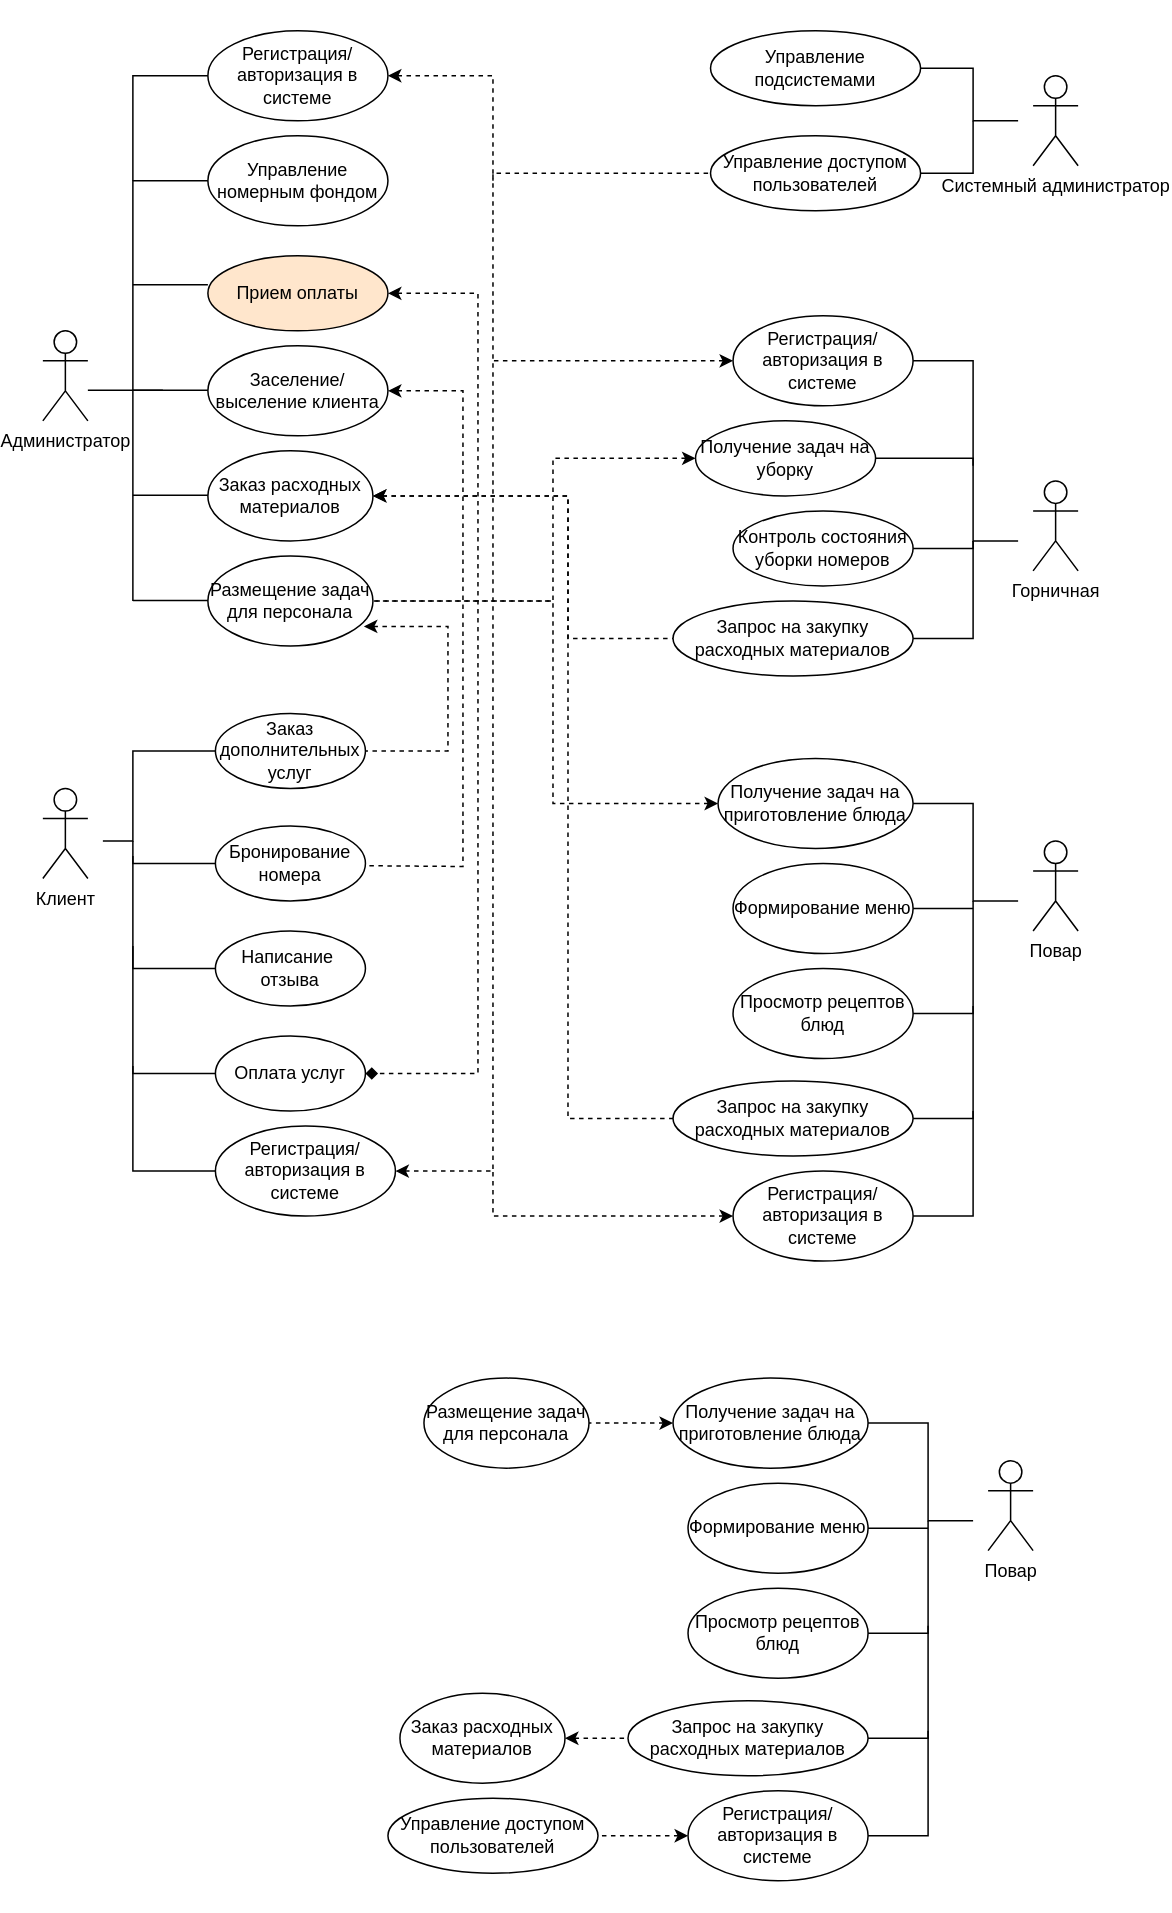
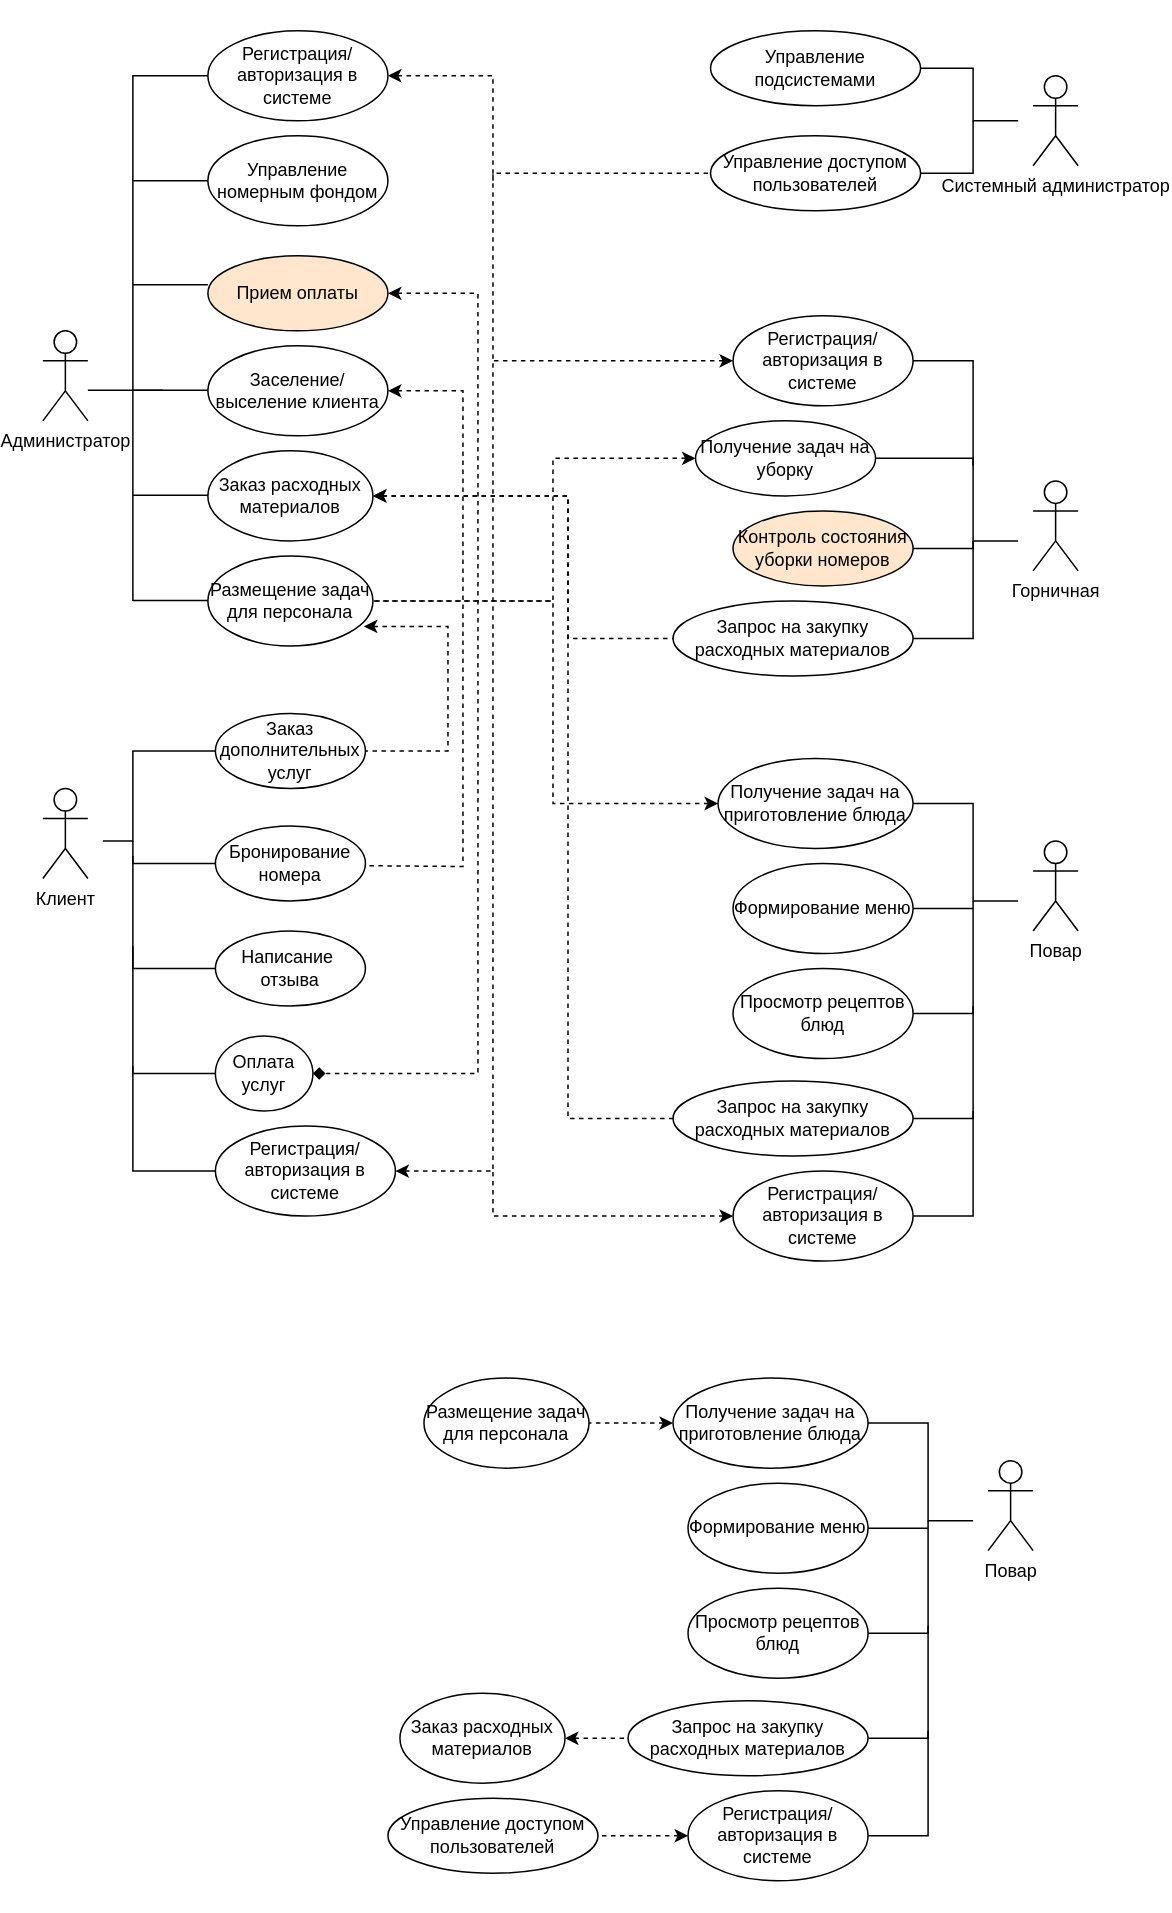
(823, 548) -> (823, 548)
(290, 1073) -> (264, 1073)
